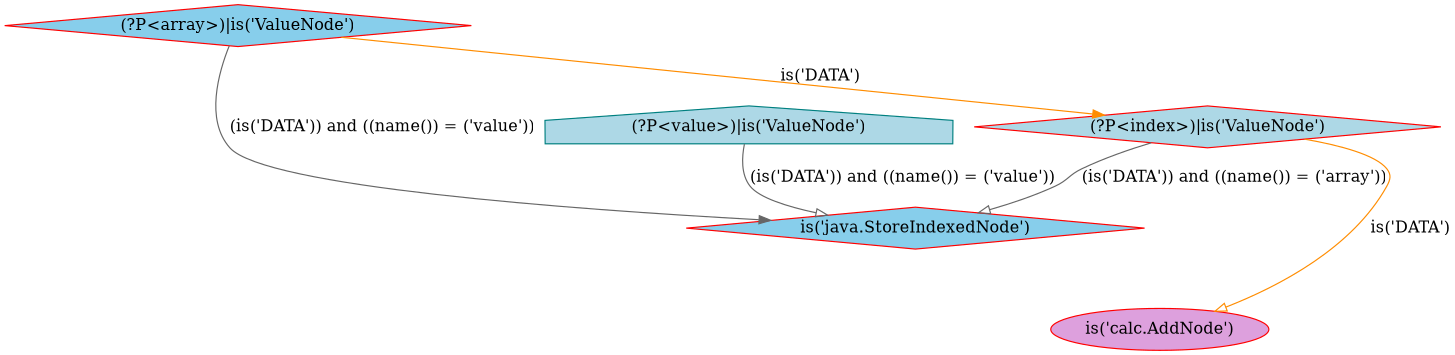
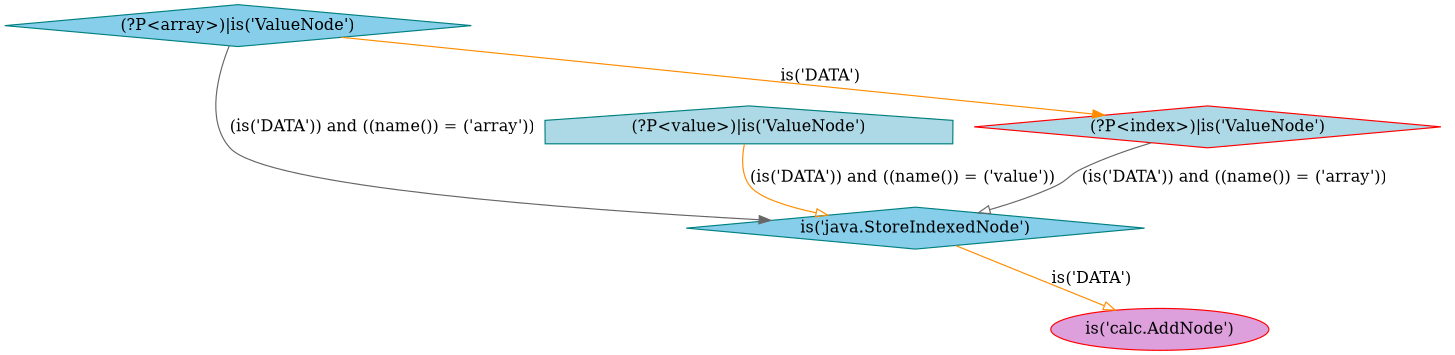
(238, 26) -> (238, 26)
(382, 127) -> (382, 127)
(761, 195) -> (761, 195)
(1357, 225) -> (1030, 276)
(915, 228) -> (915, 228)
